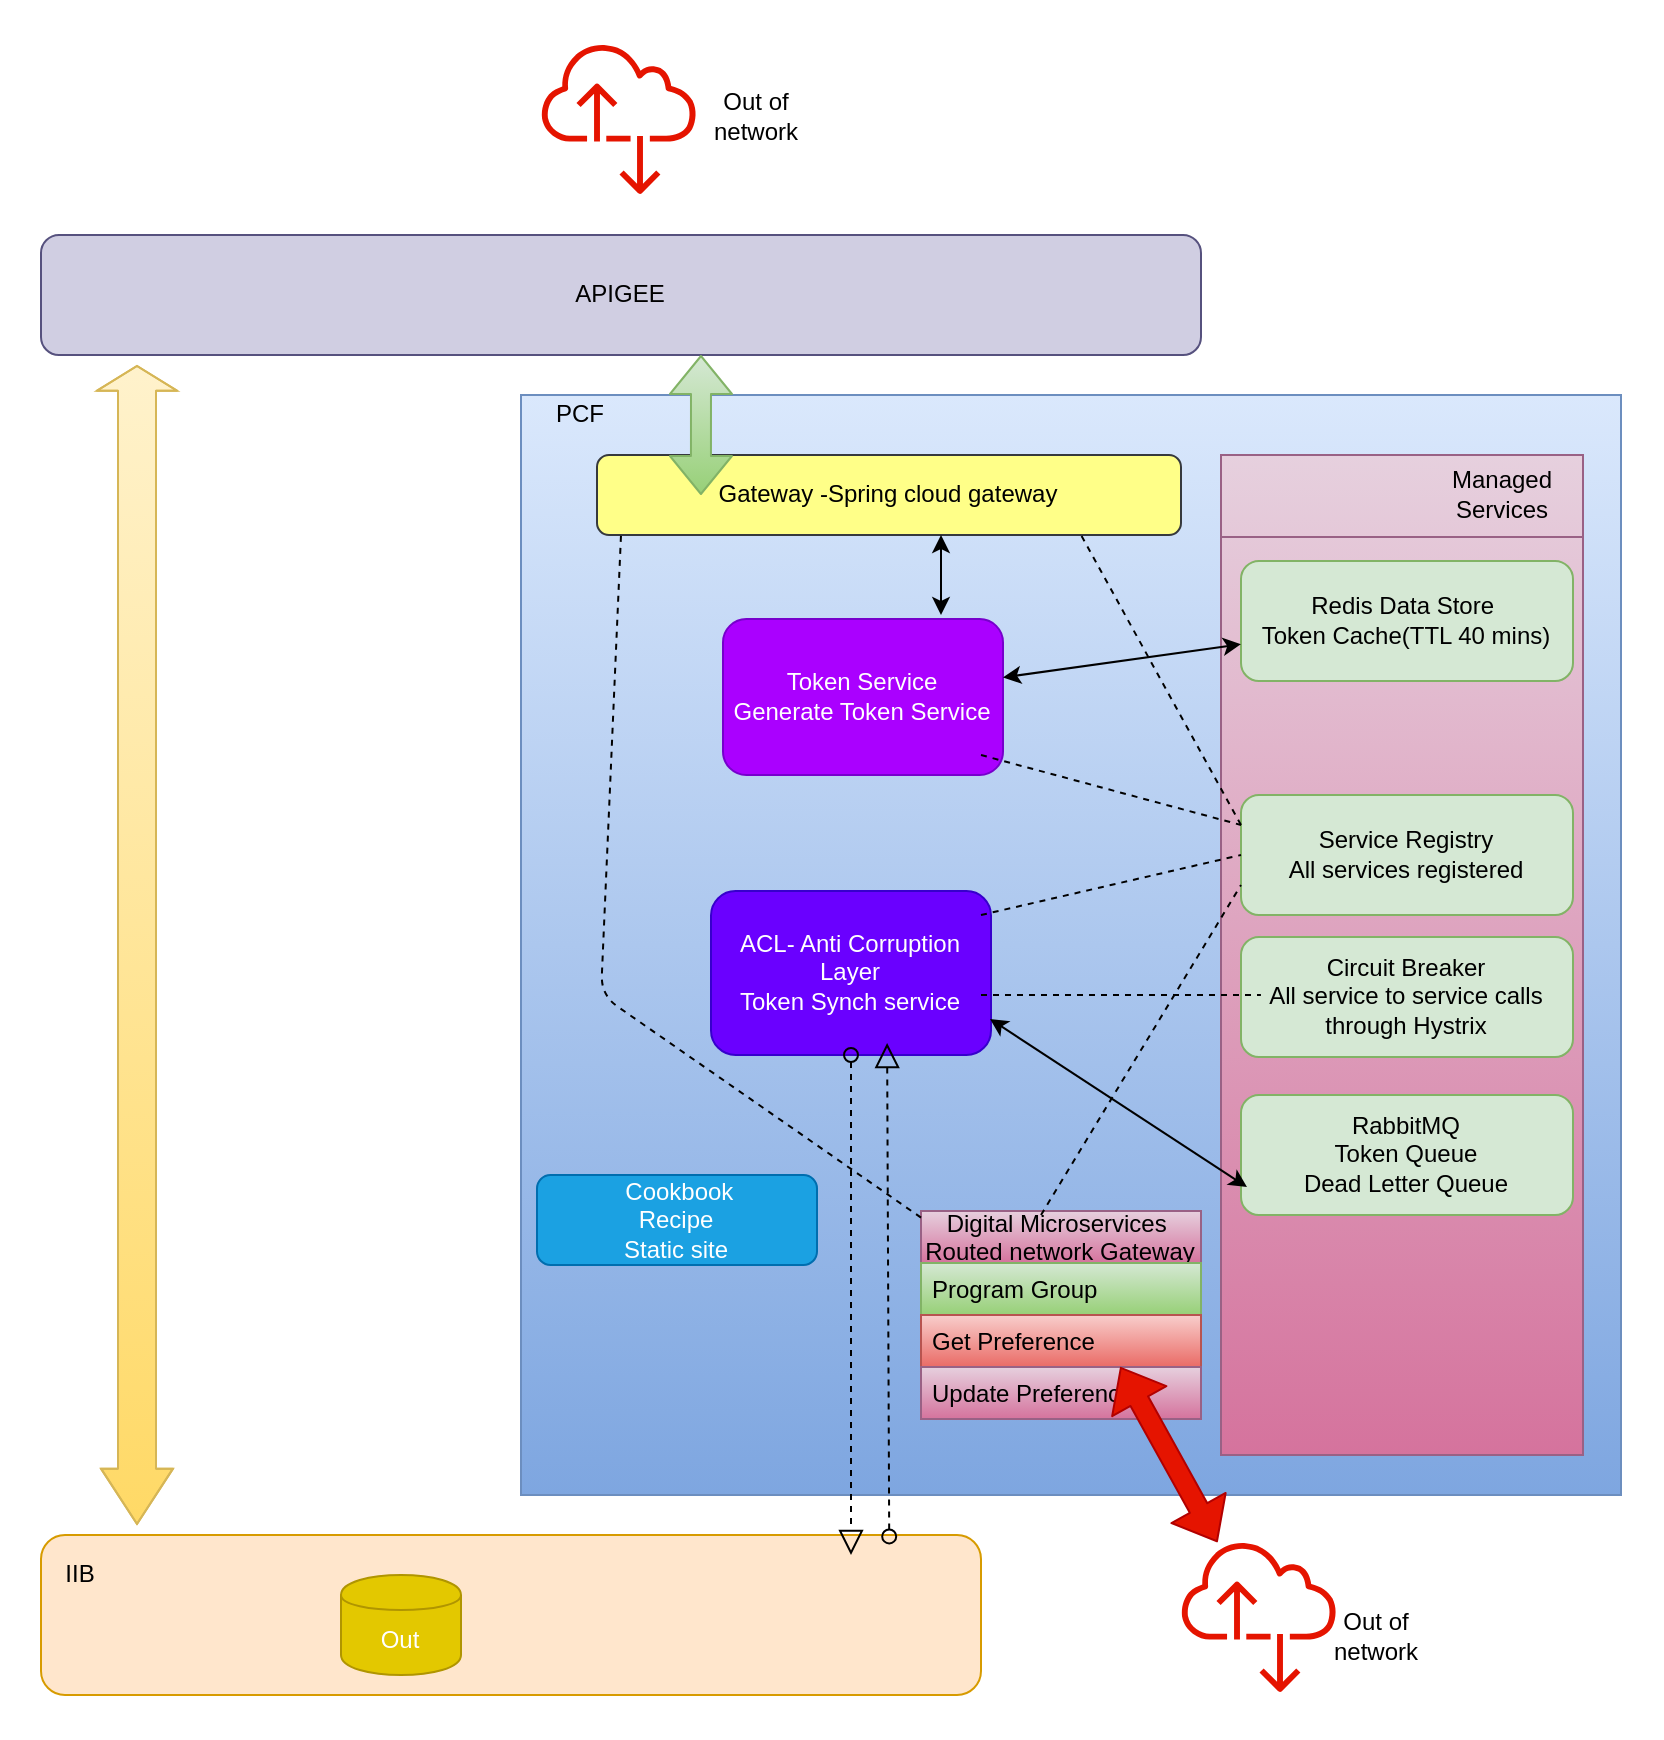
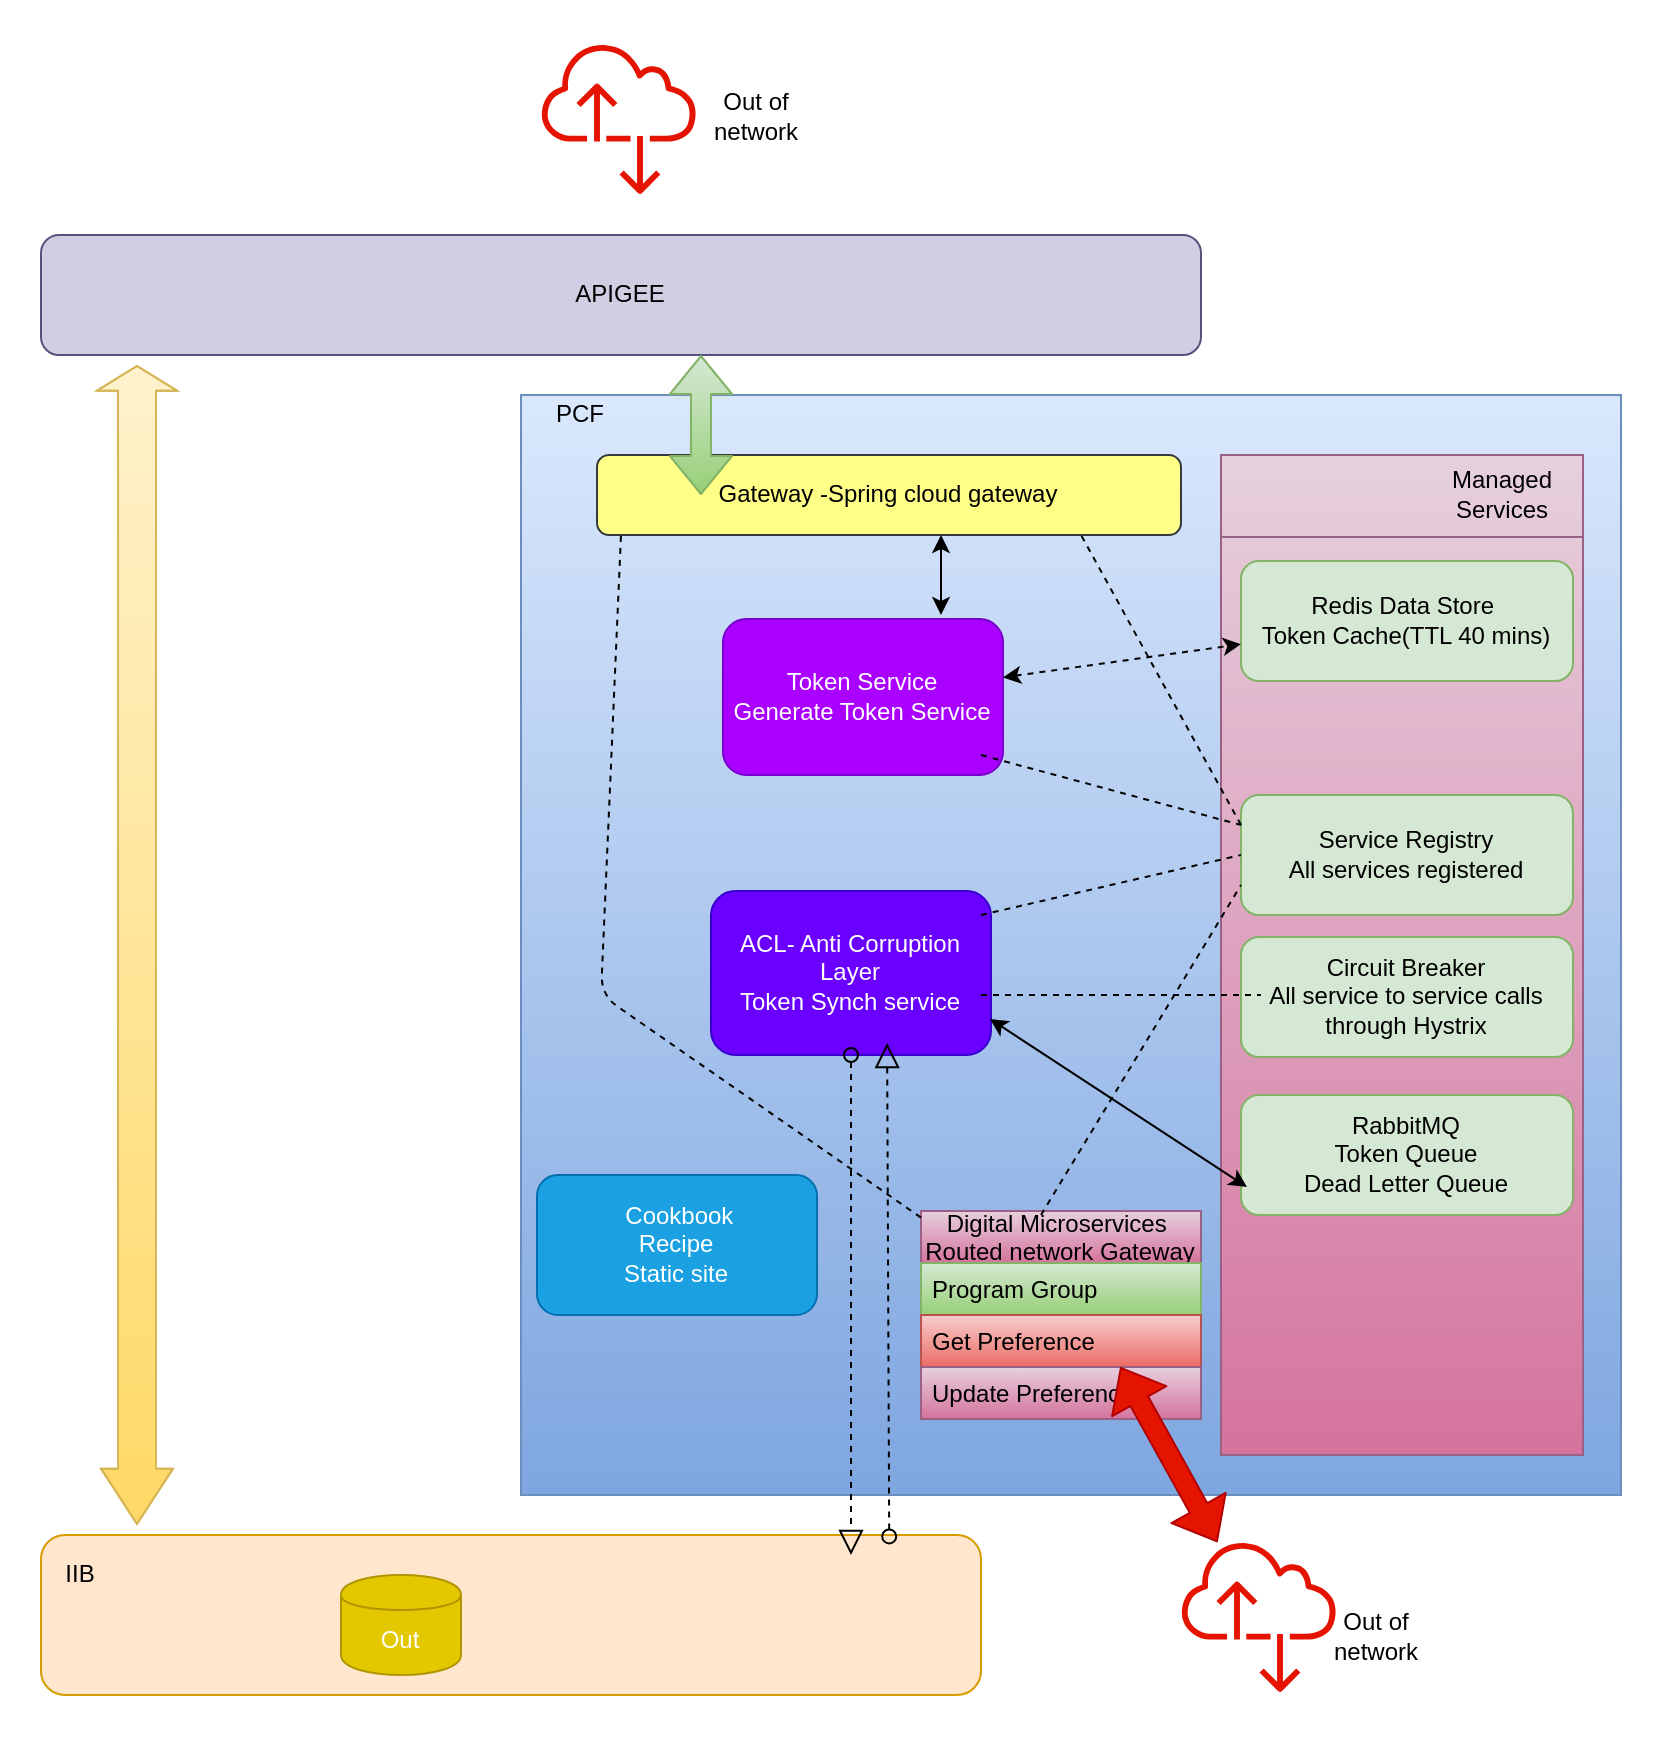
(1081, 667) -> (1081, 667)
(677, 1220) -> (677, 1245)
